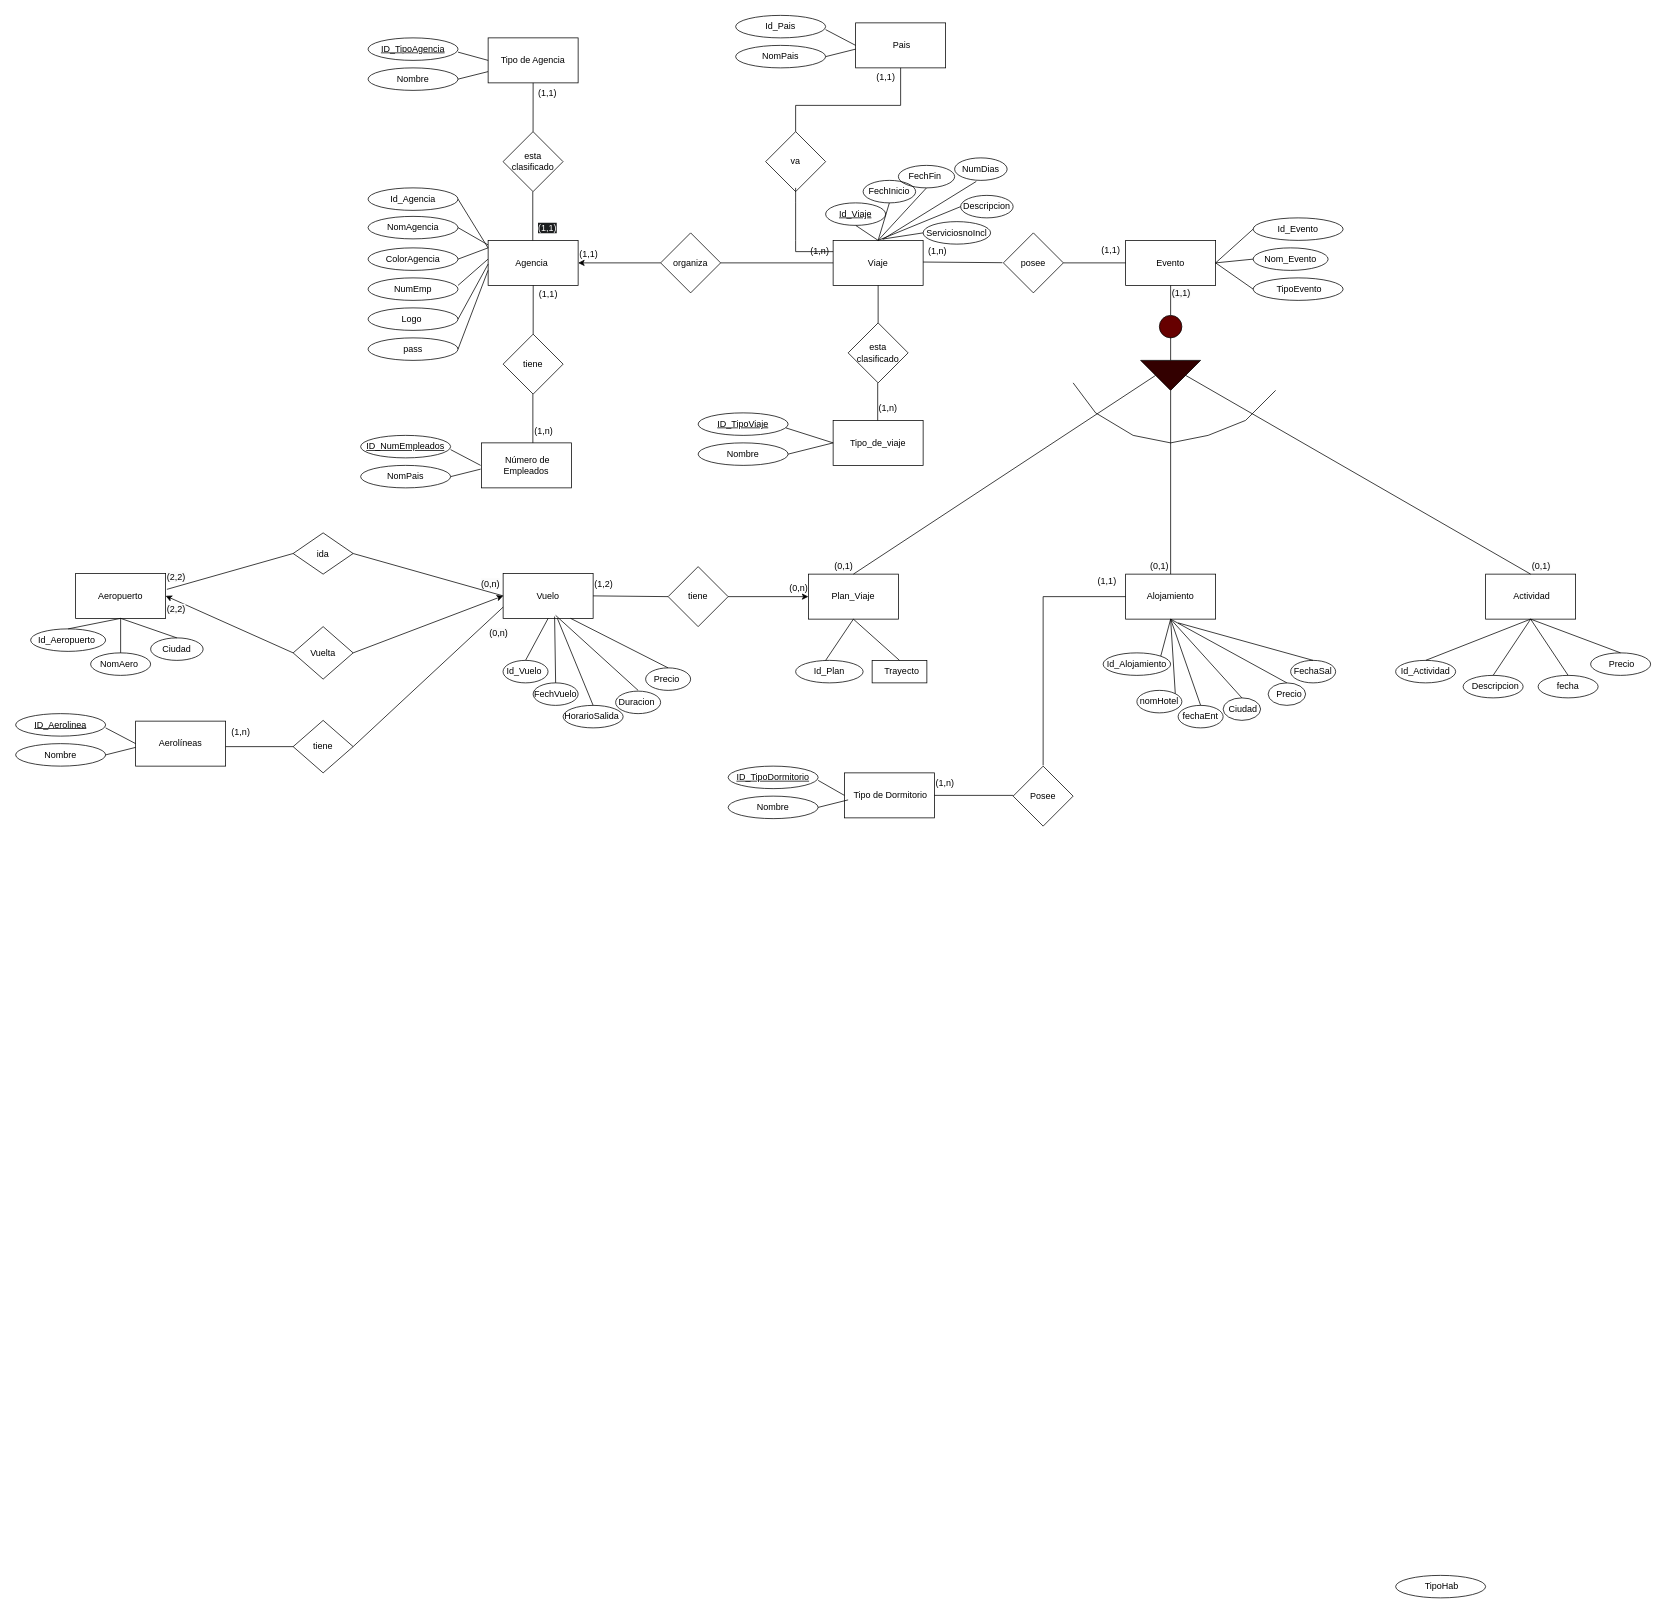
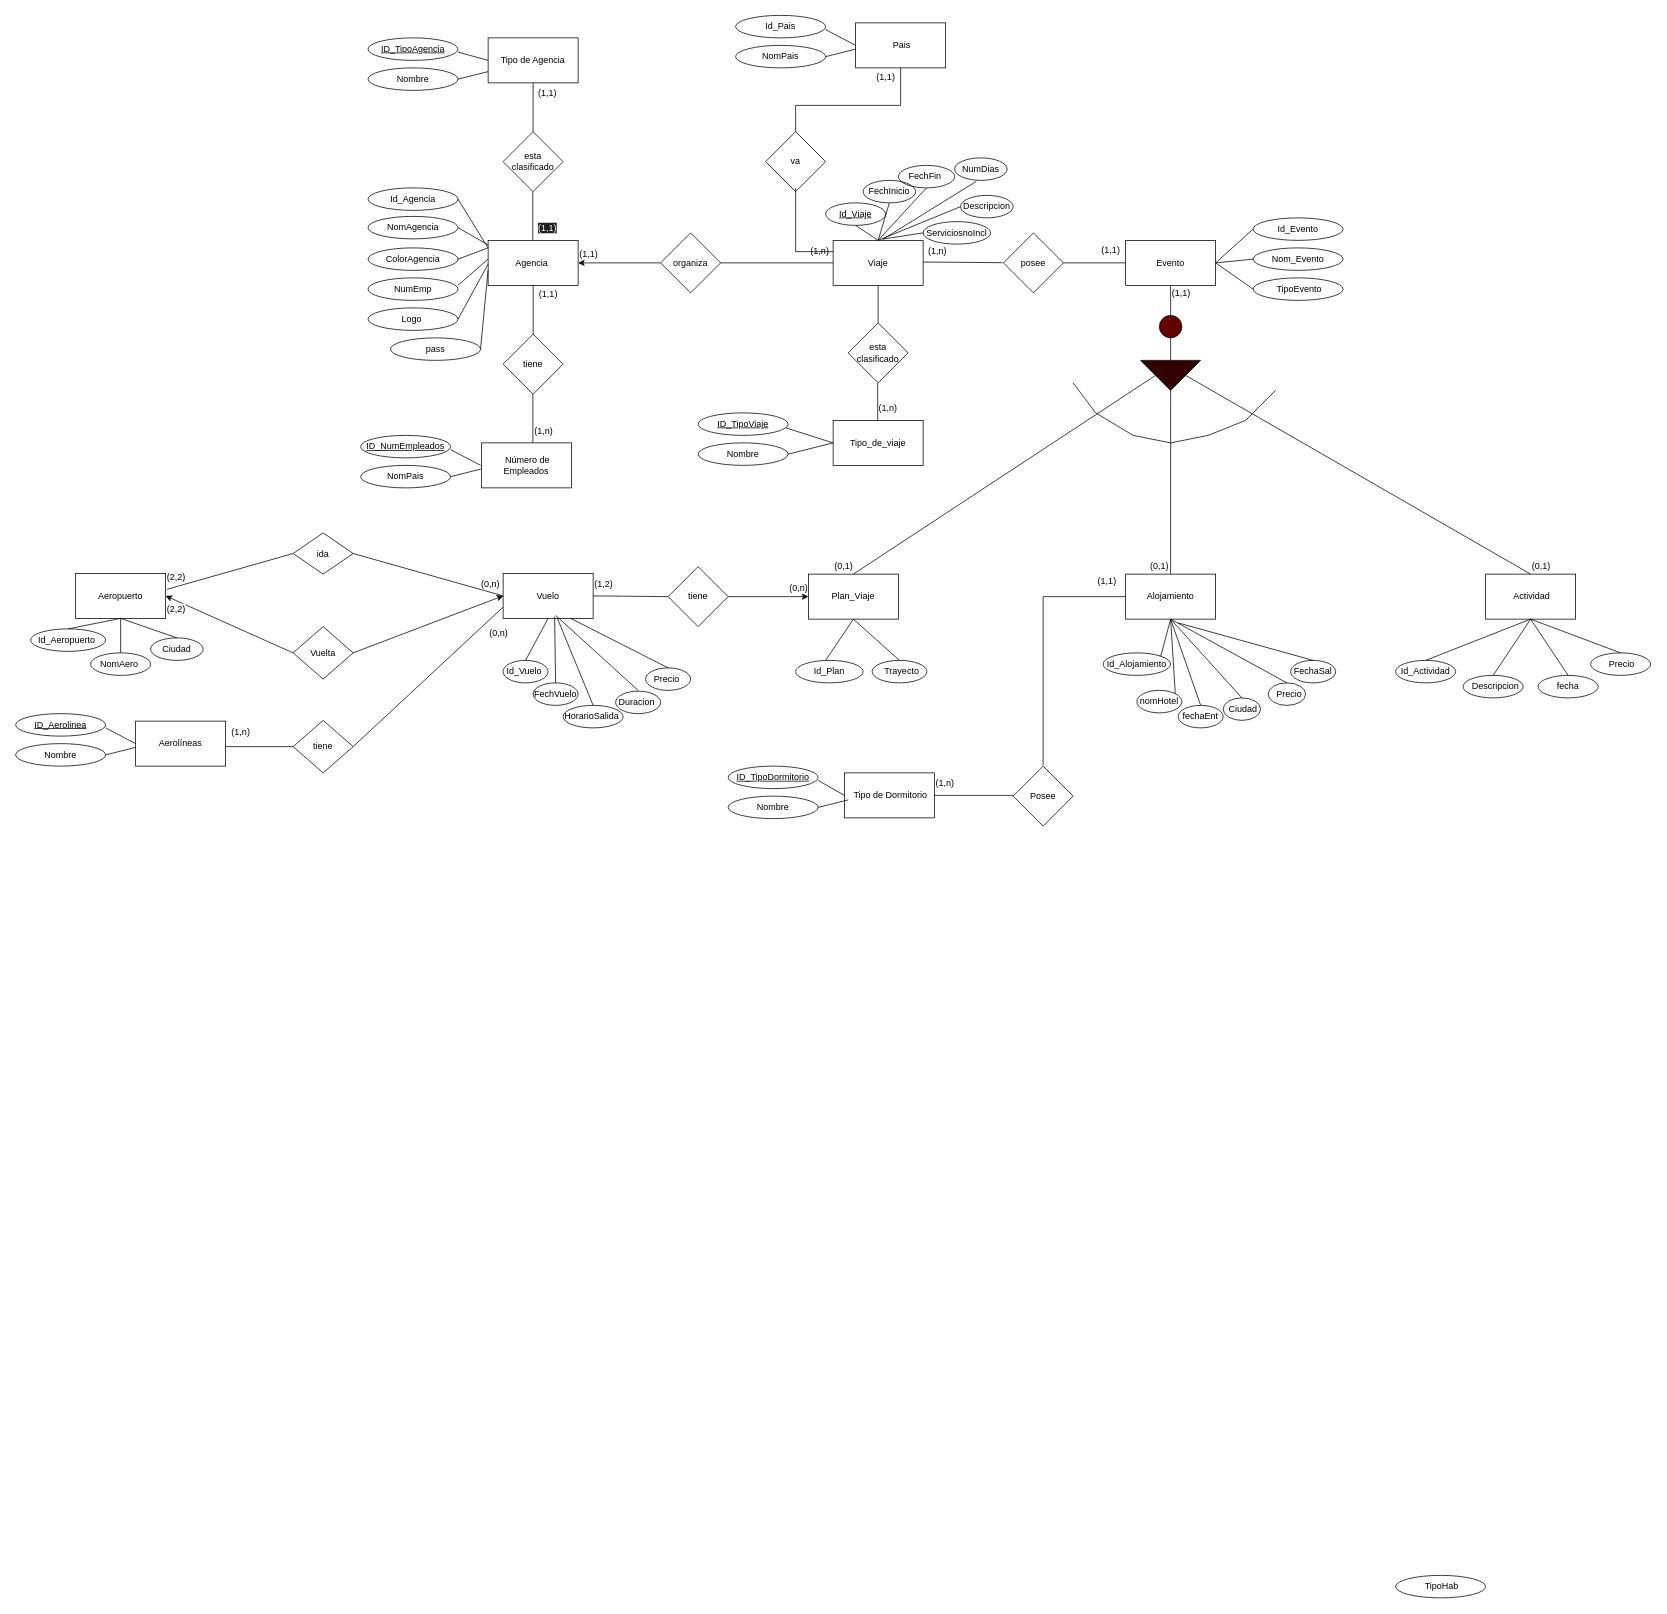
(1290, 259) -> (1298, 259)
(413, 349) -> (435, 349)
(899, 672) -> (899, 672)
